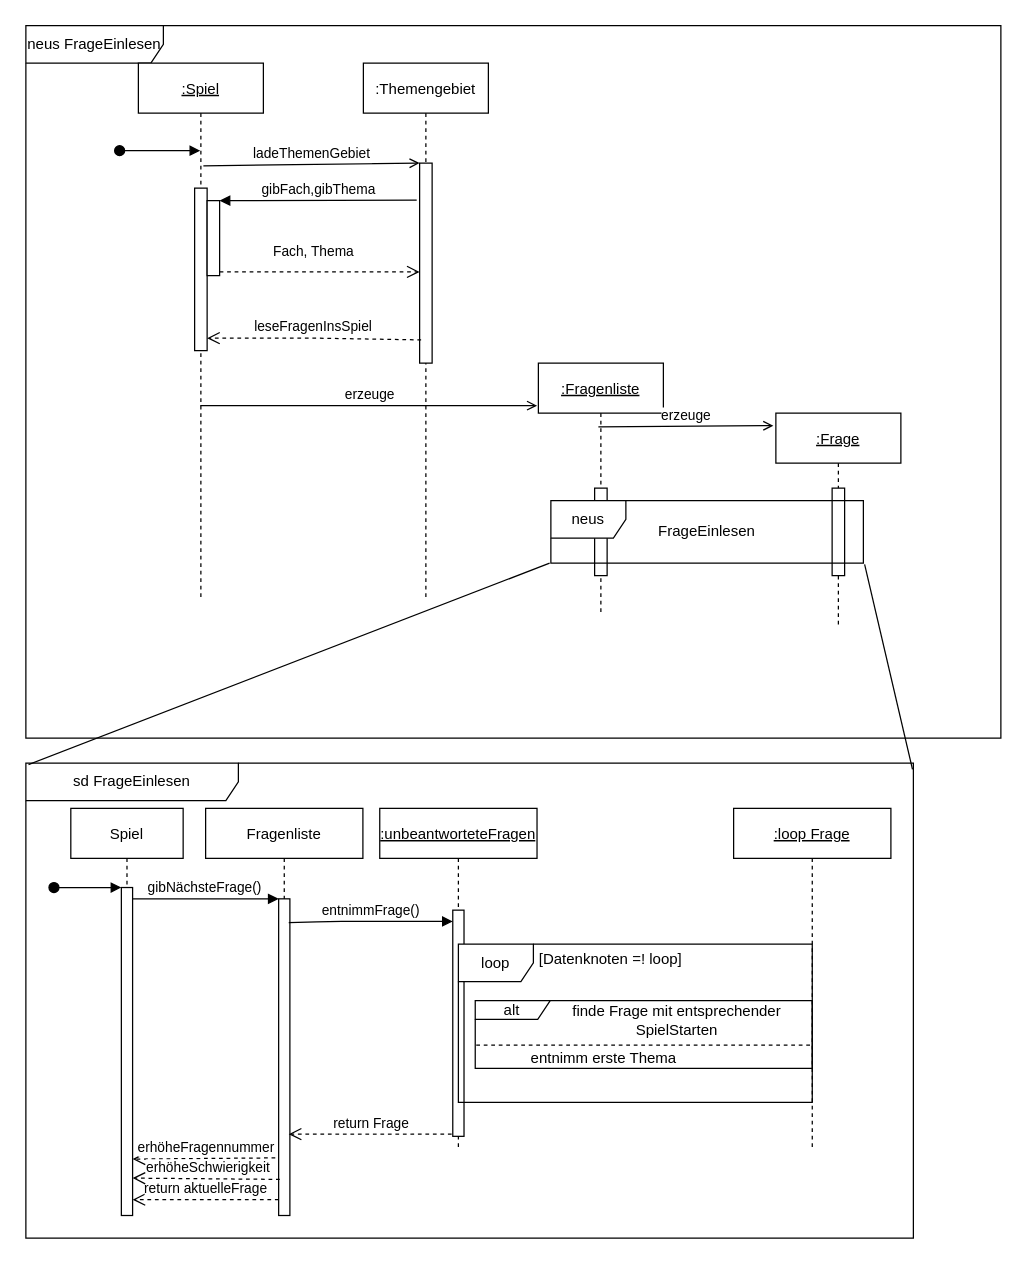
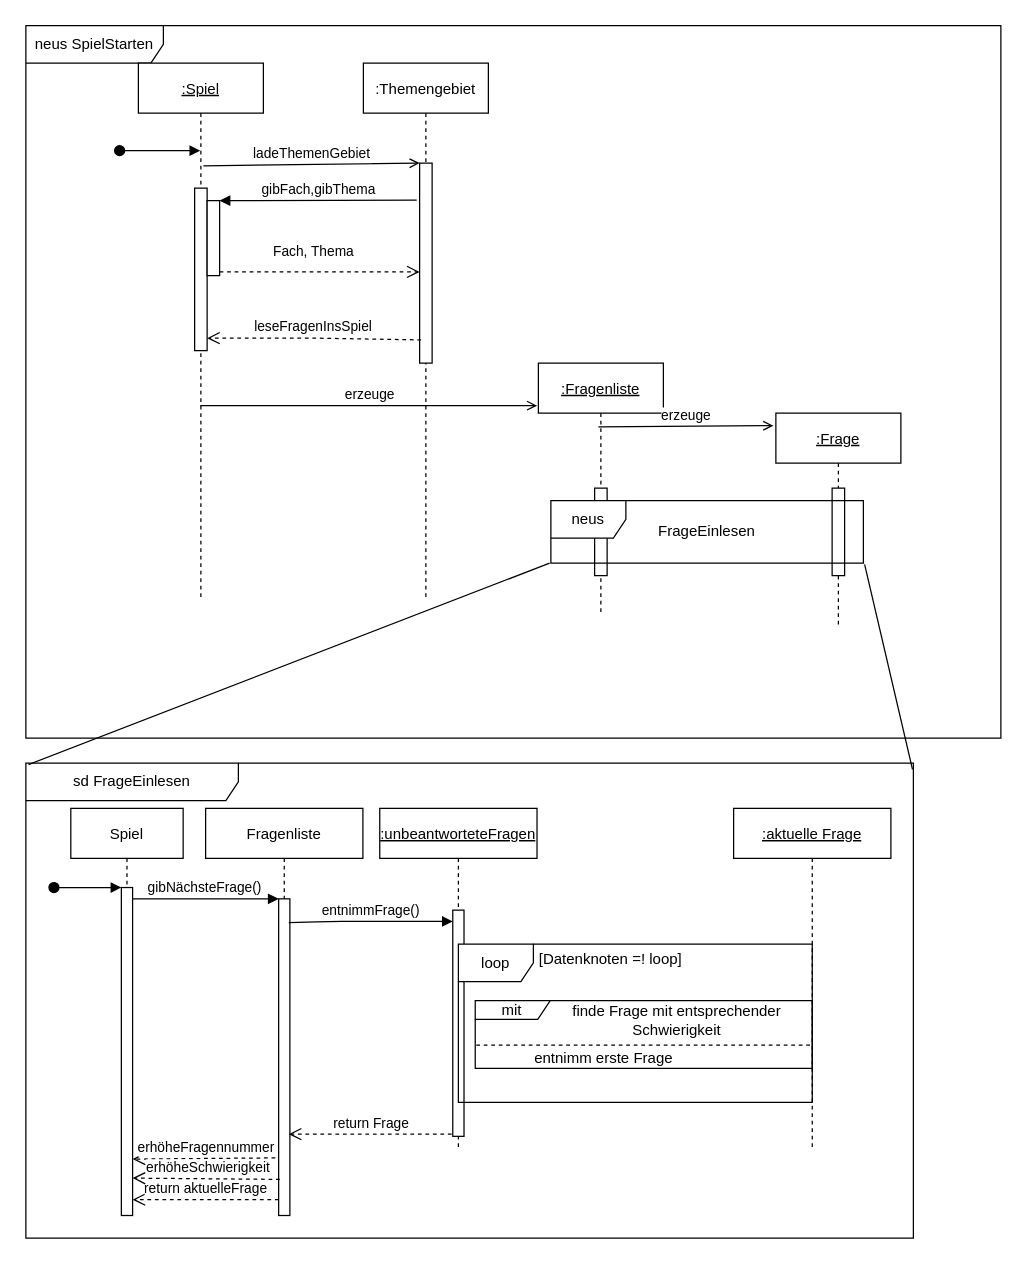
(94, 44) -> (94, 44)
(811, 834) -> (811, 834)
(512, 1011) -> (512, 1011)
(677, 1021) -> (677, 1021)
(604, 1058) -> (604, 1058)
